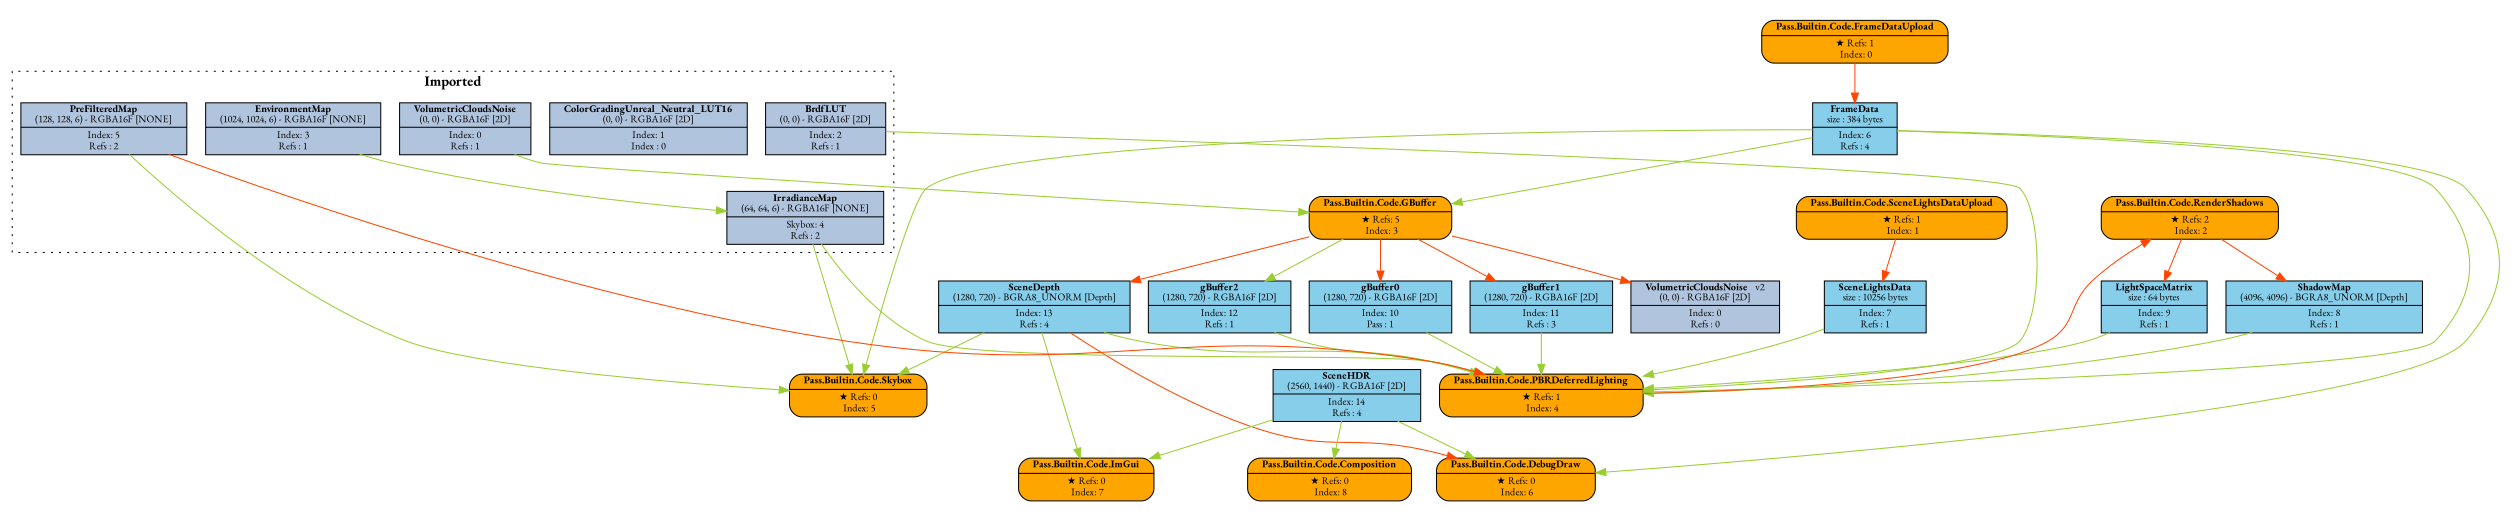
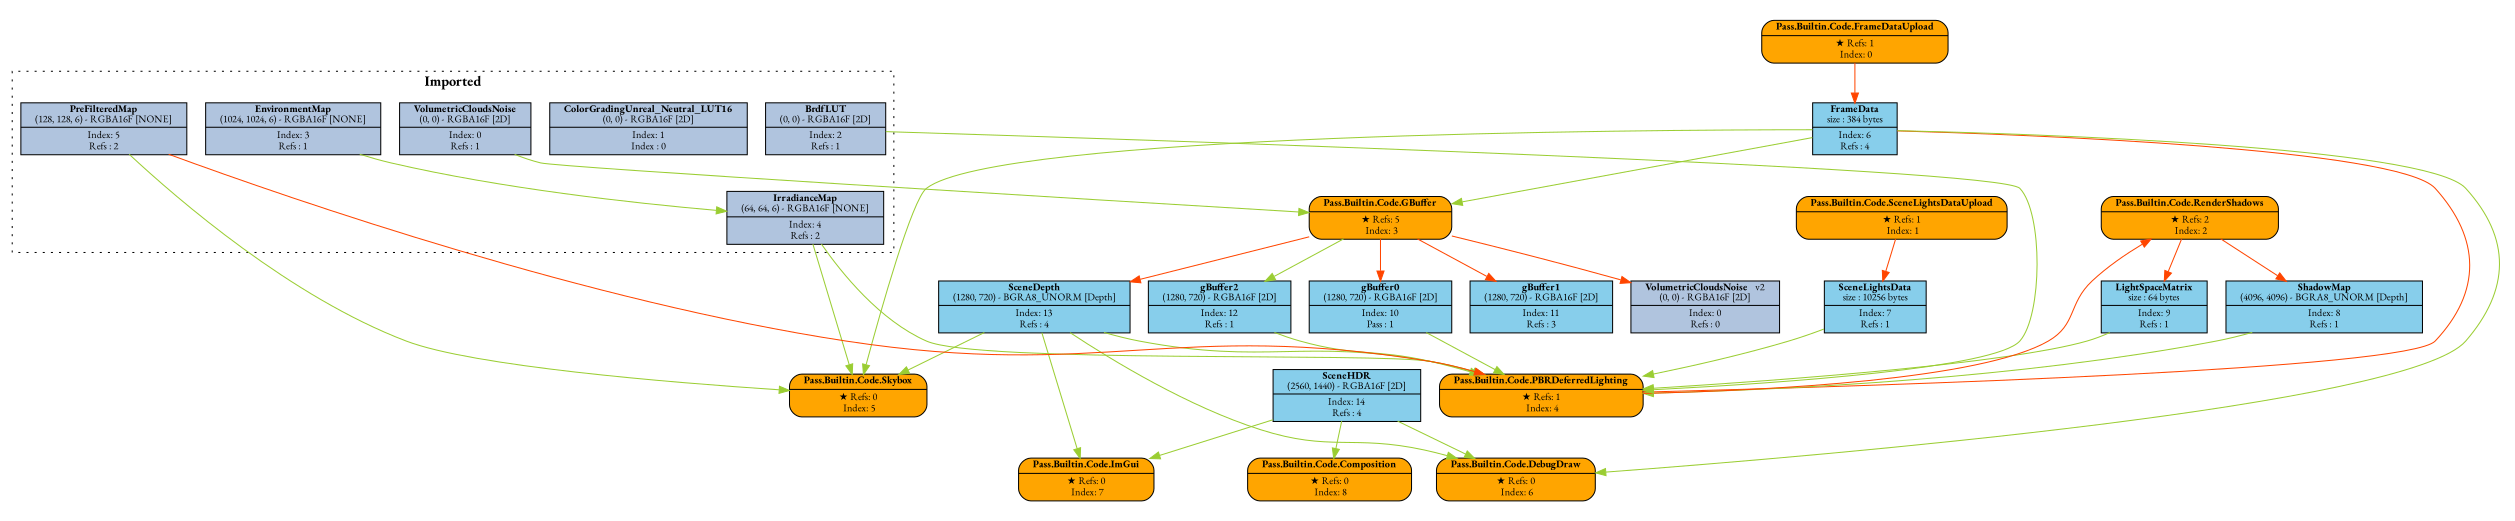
(805, 224) -> (805, 224)
(1541, 348) -> none
(2402, 351) -> (2402, 351)
(1239, 422) -> (1239, 422)
